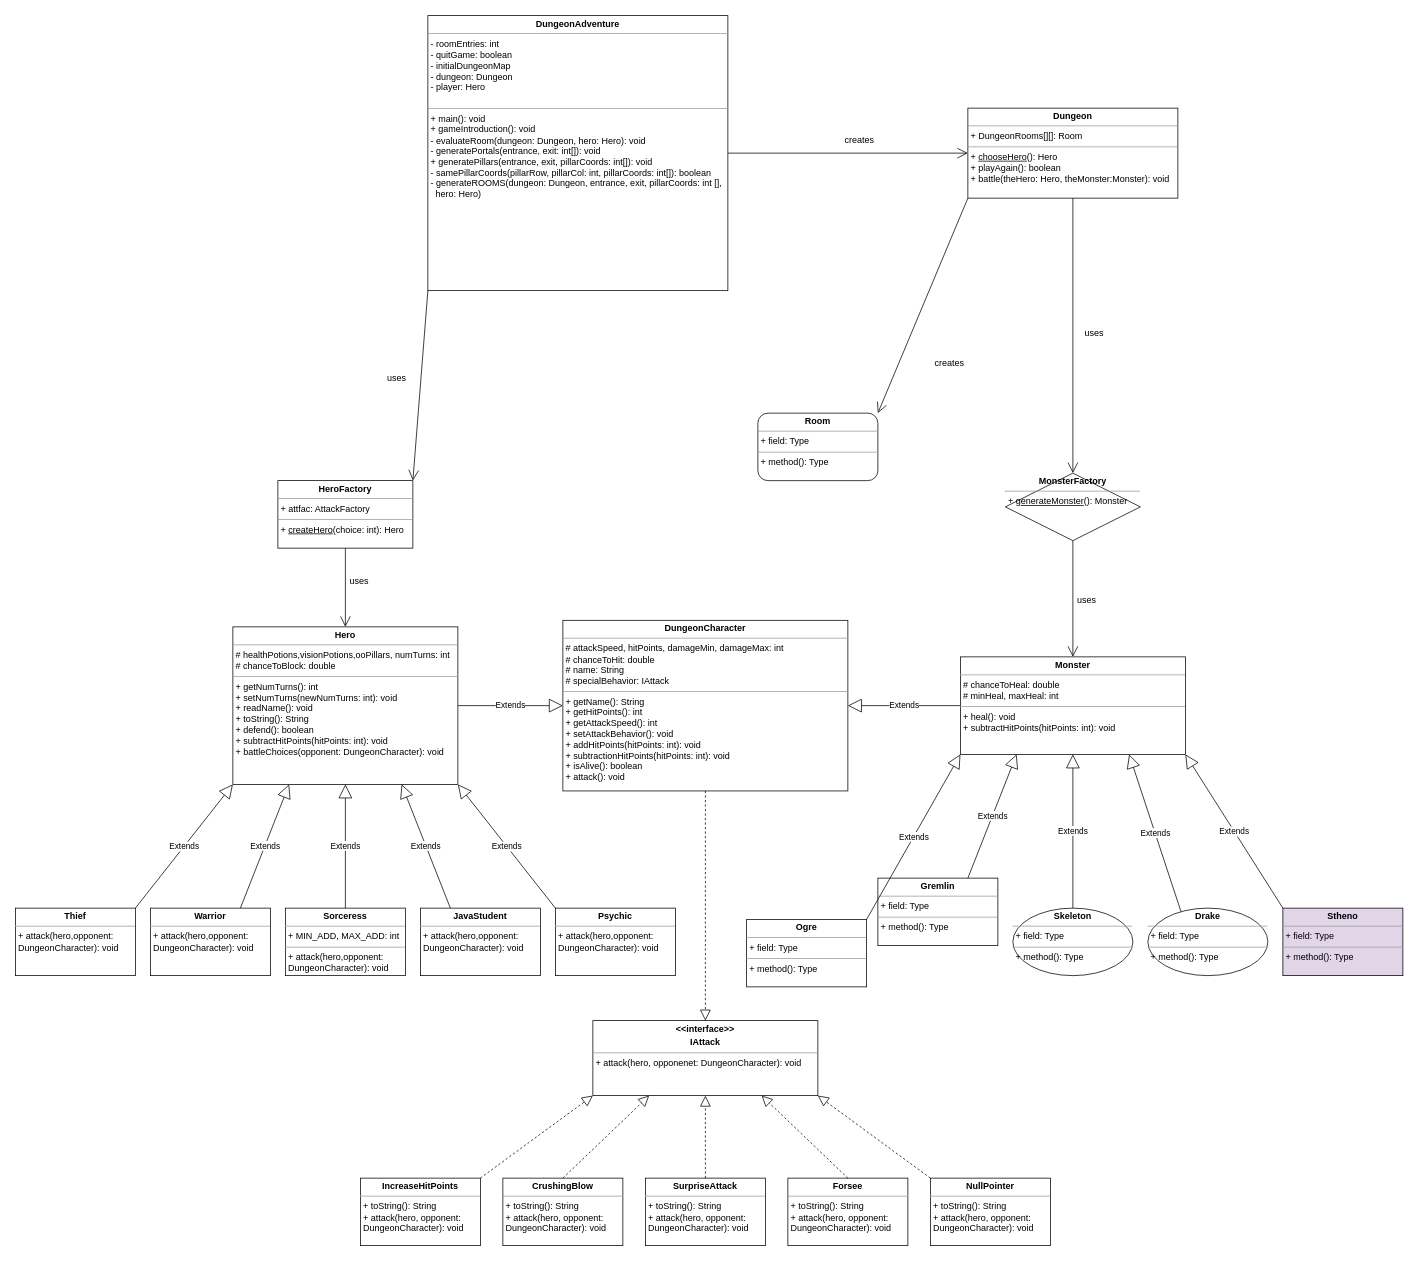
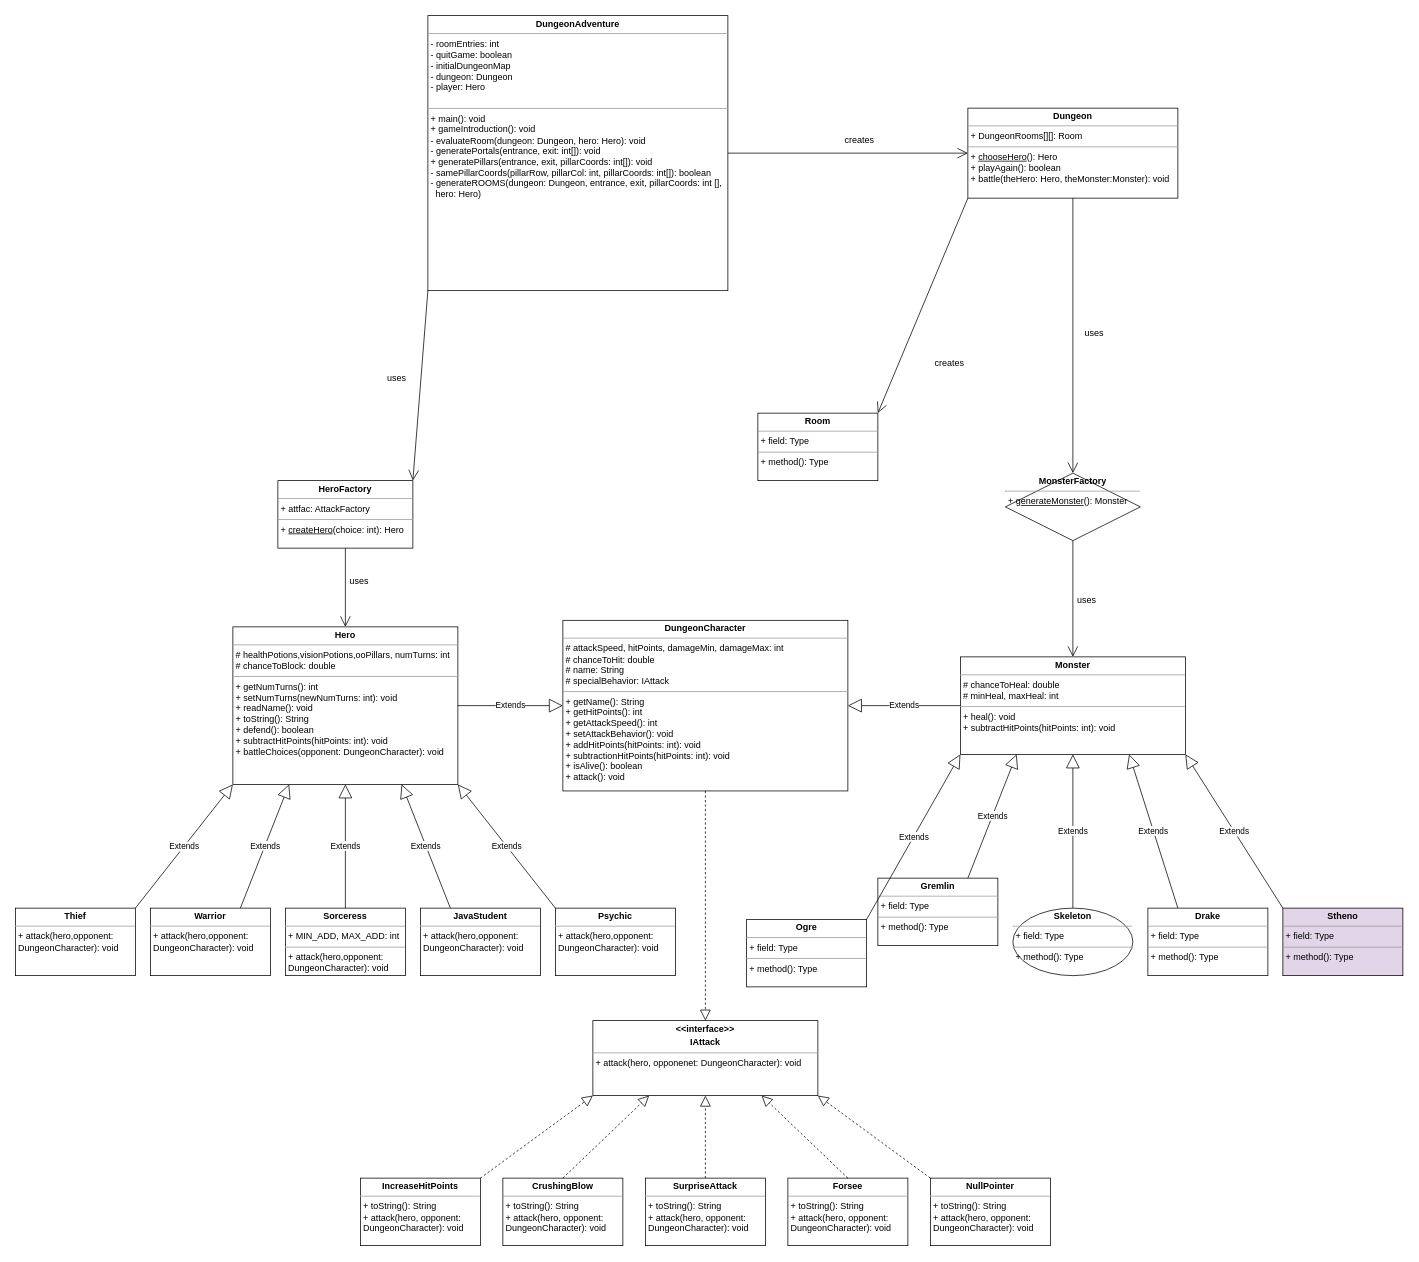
(818, 447) -> (818, 447)
(1208, 942) -> (1208, 942)
